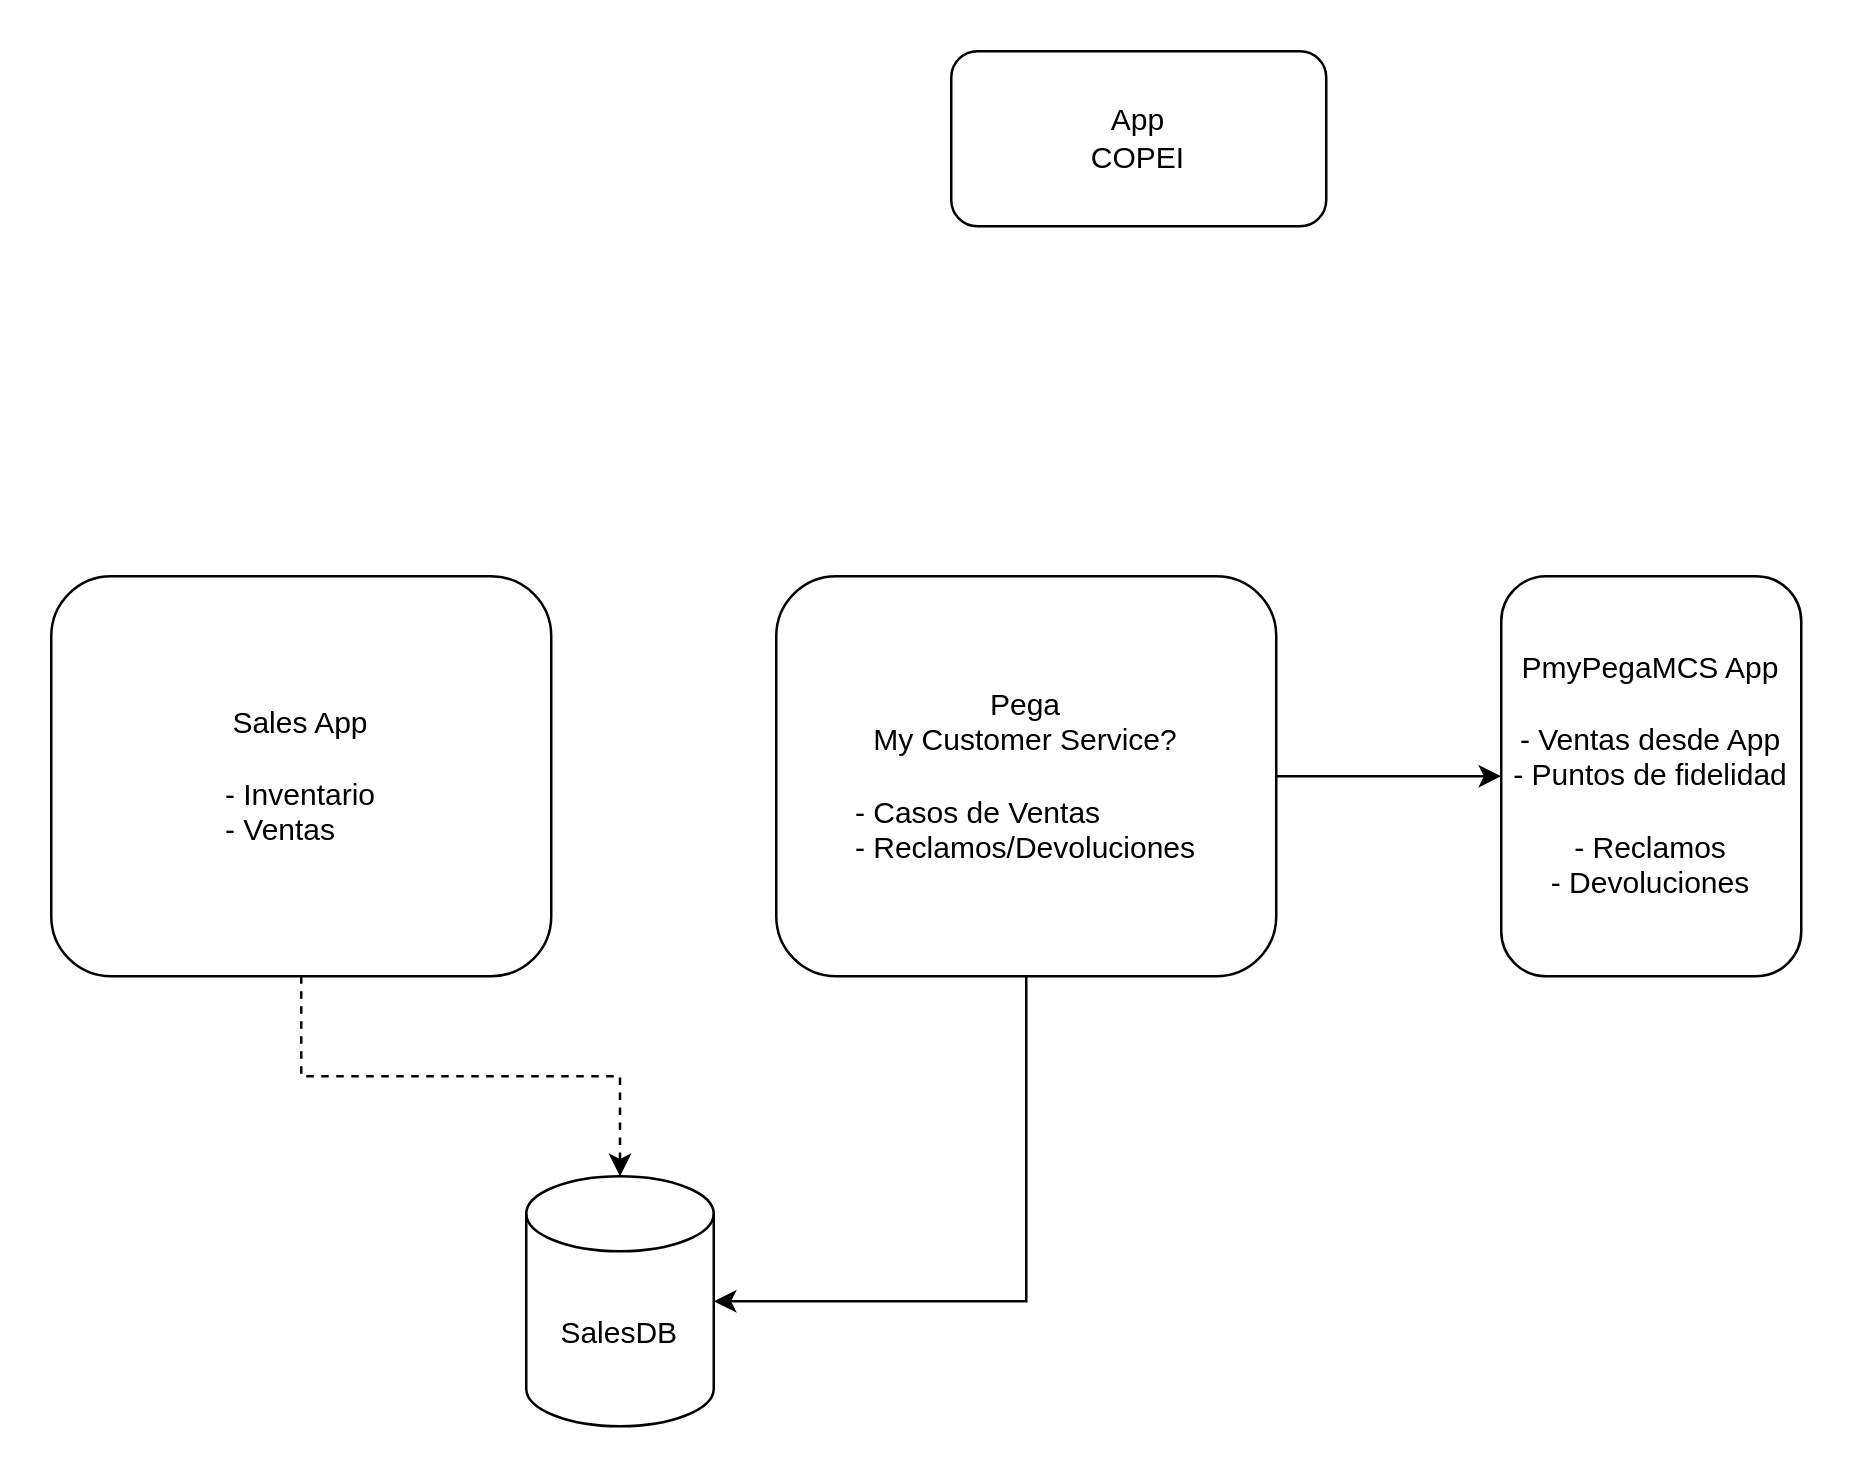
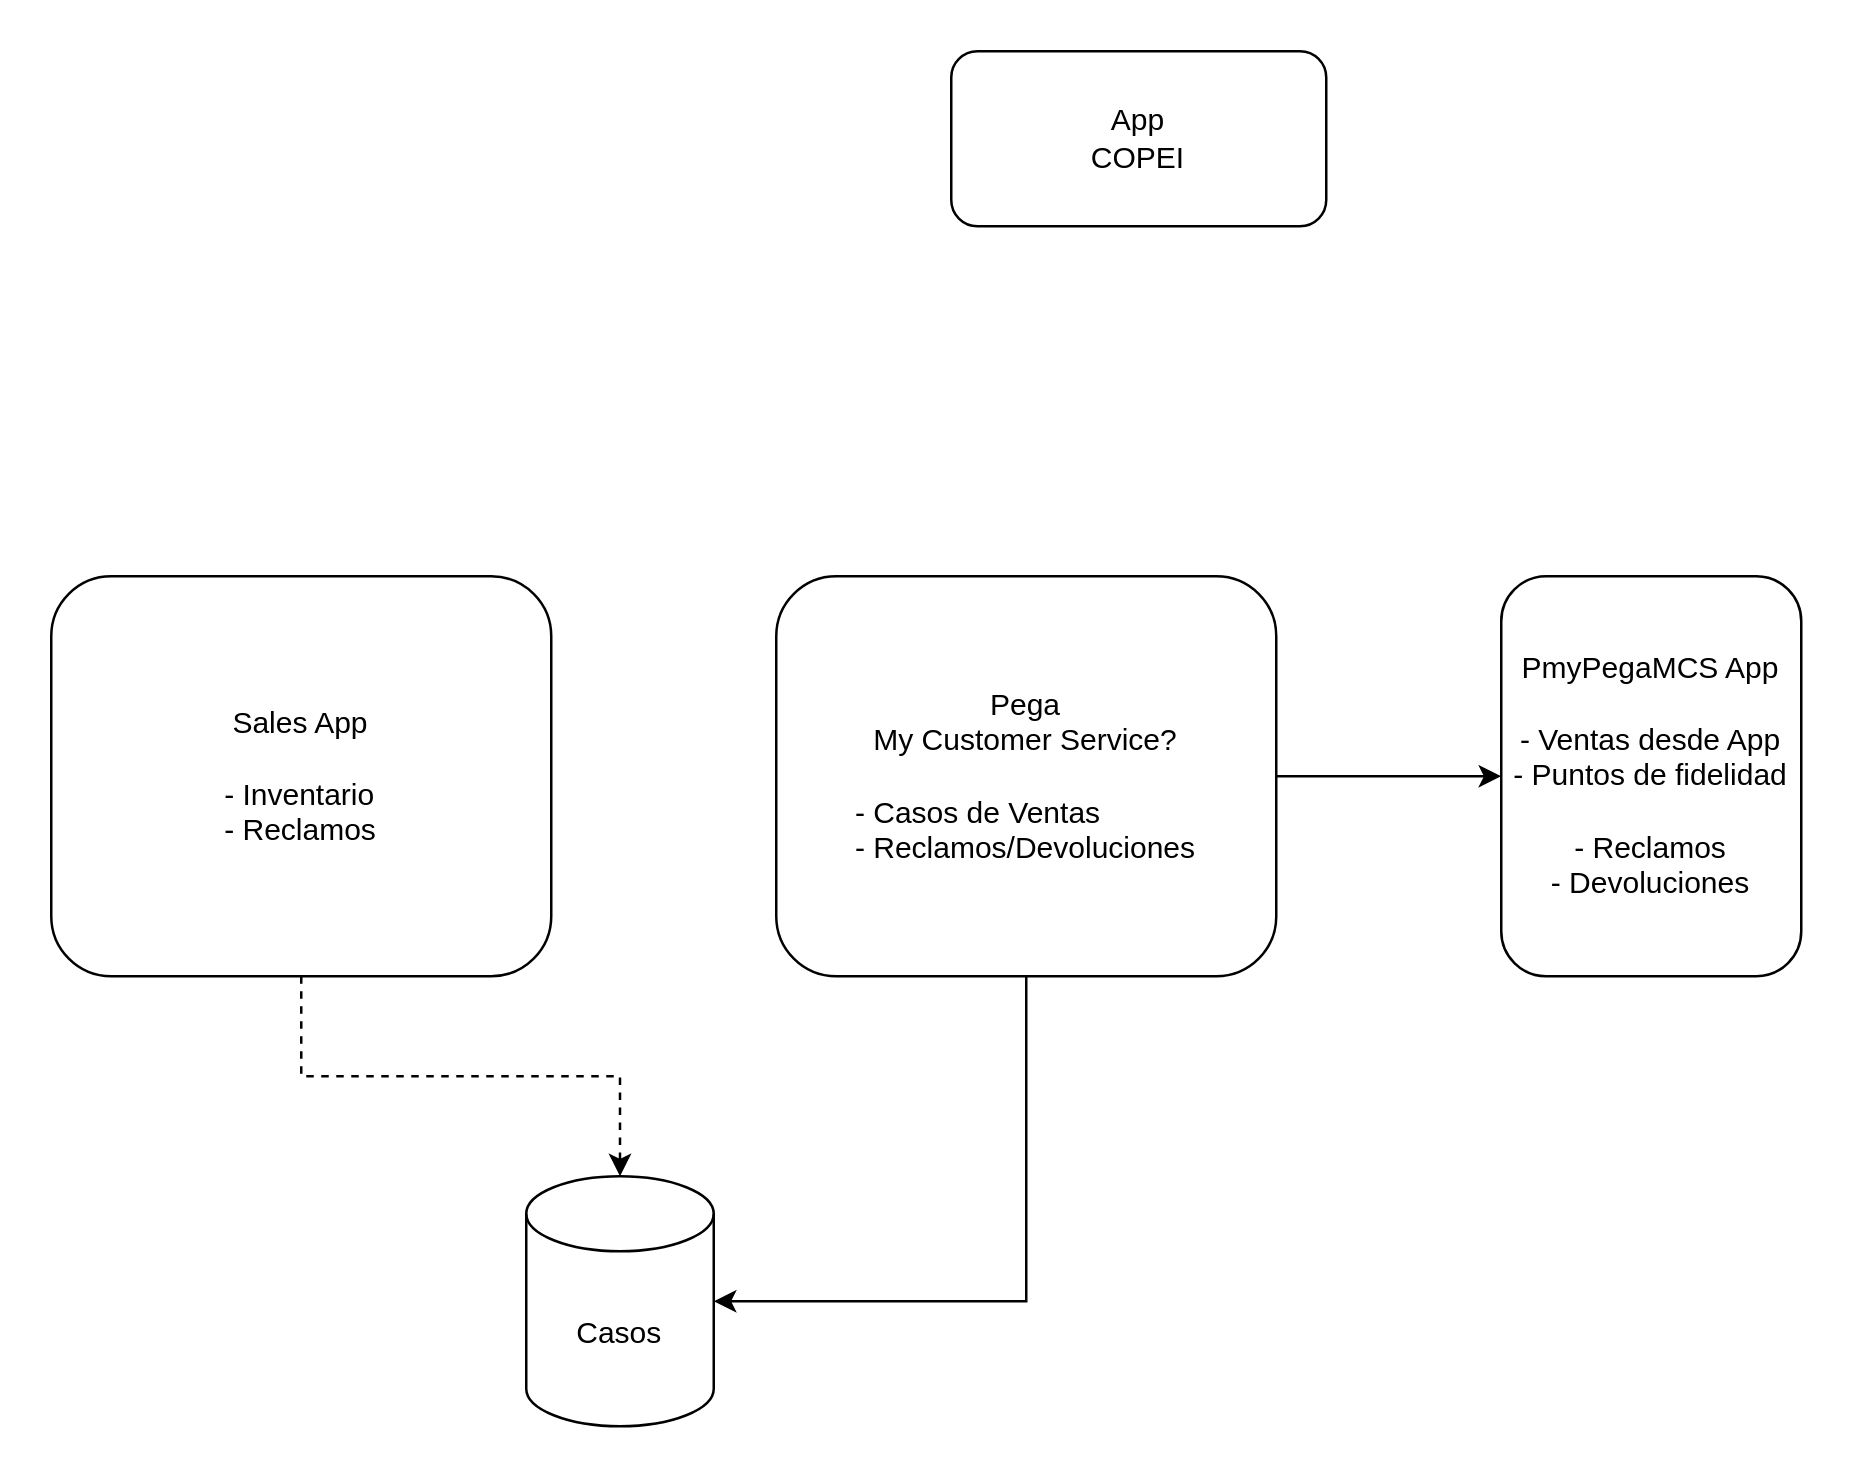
(301, 776) -> (301, 776)
(620, 1334) -> (620, 1334)
